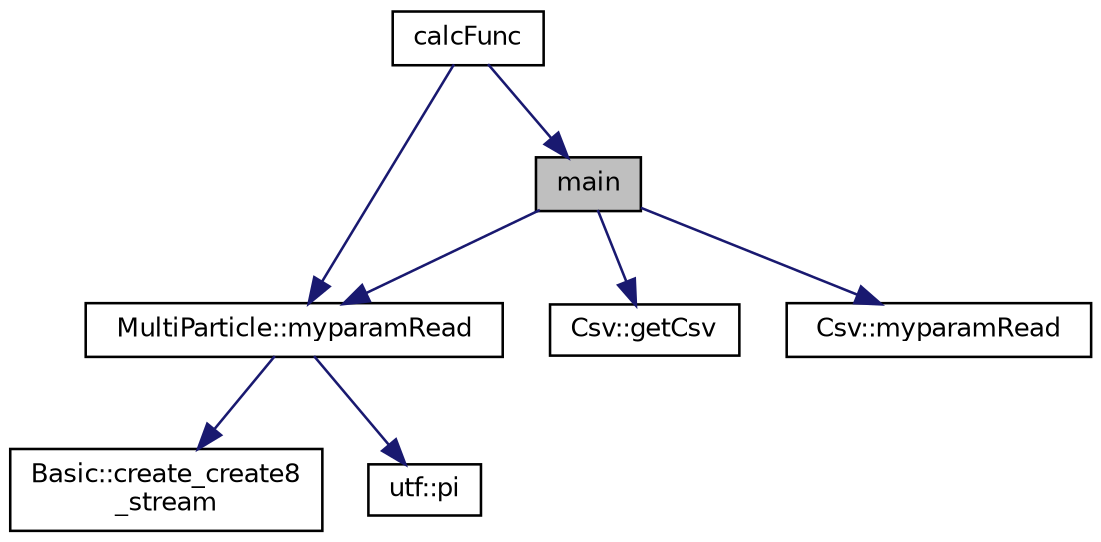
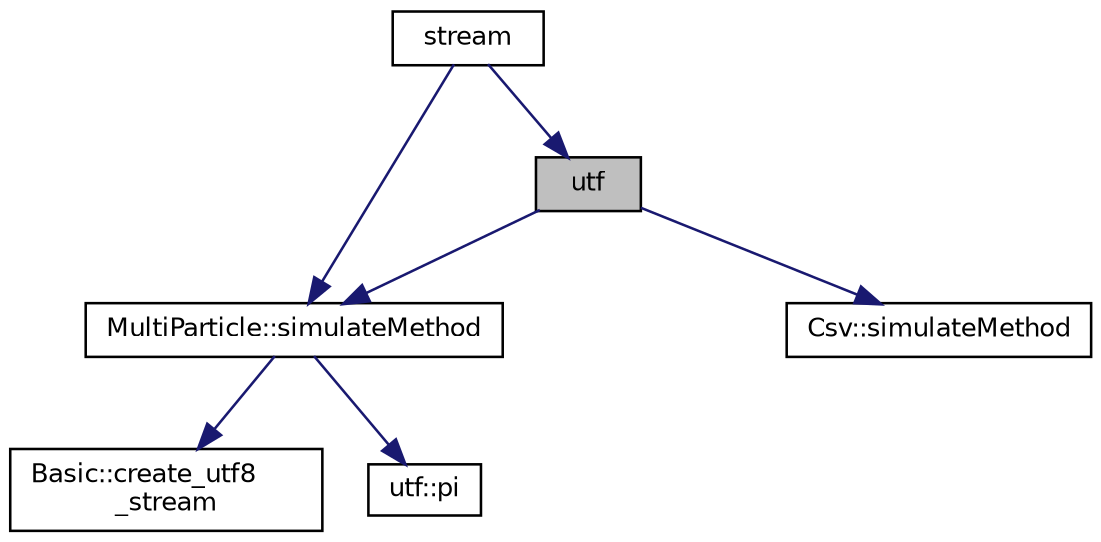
(468, 38) -> (468, 38)
(588, 184) -> (588, 184)
(294, 330) -> (294, 330)
(645, 330) -> none
(939, 330) -> (939, 330)
(166, 490) -> (166, 490)
